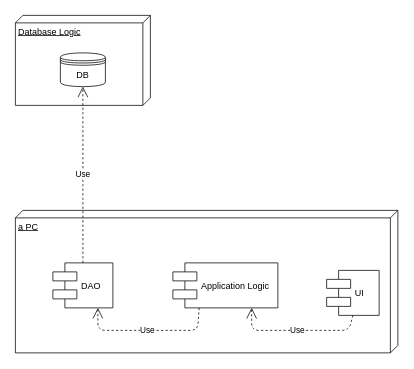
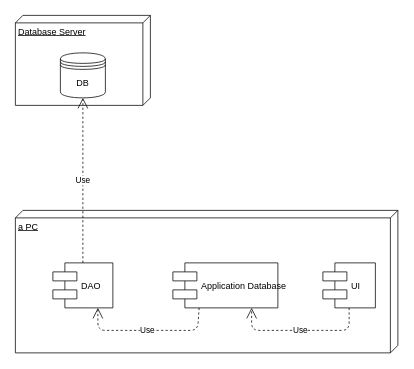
(51, 32) -> (55, 32)
(83, 70) -> (83, 75)
(238, 286) -> (247, 286)
(353, 293) -> (349, 285)
